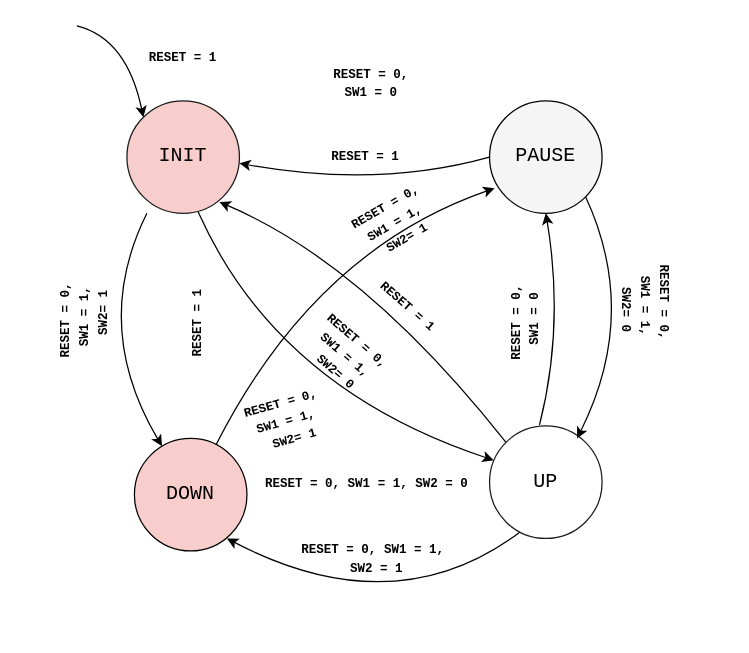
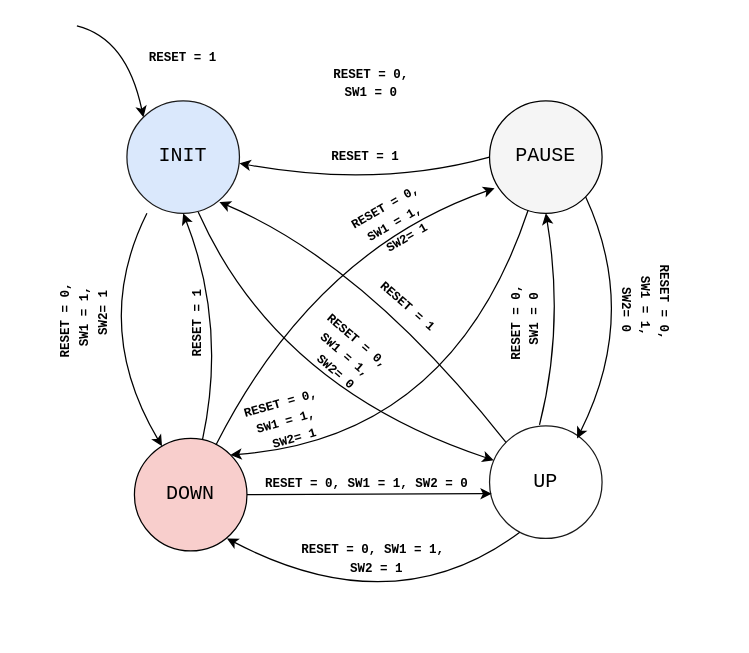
(183, 157) -> (183, 157)
none -> (211, 329)
none -> (423, 380)
none -> (366, 494)
